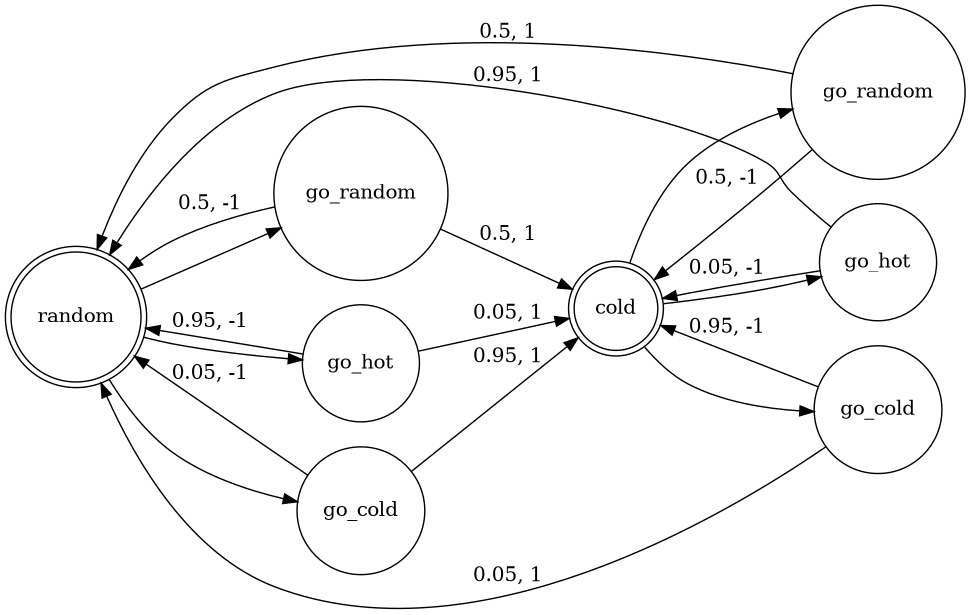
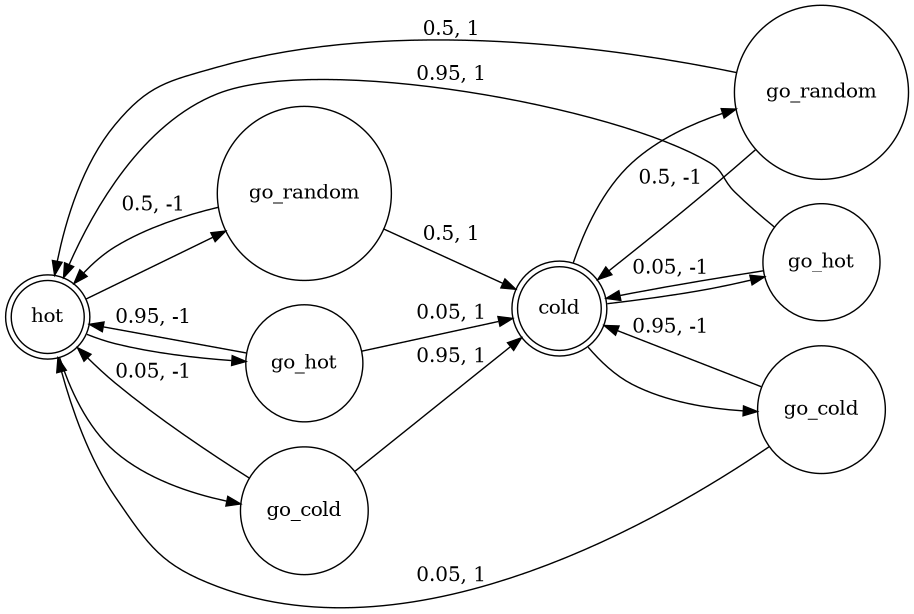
(76, 317) -> (48, 317)
